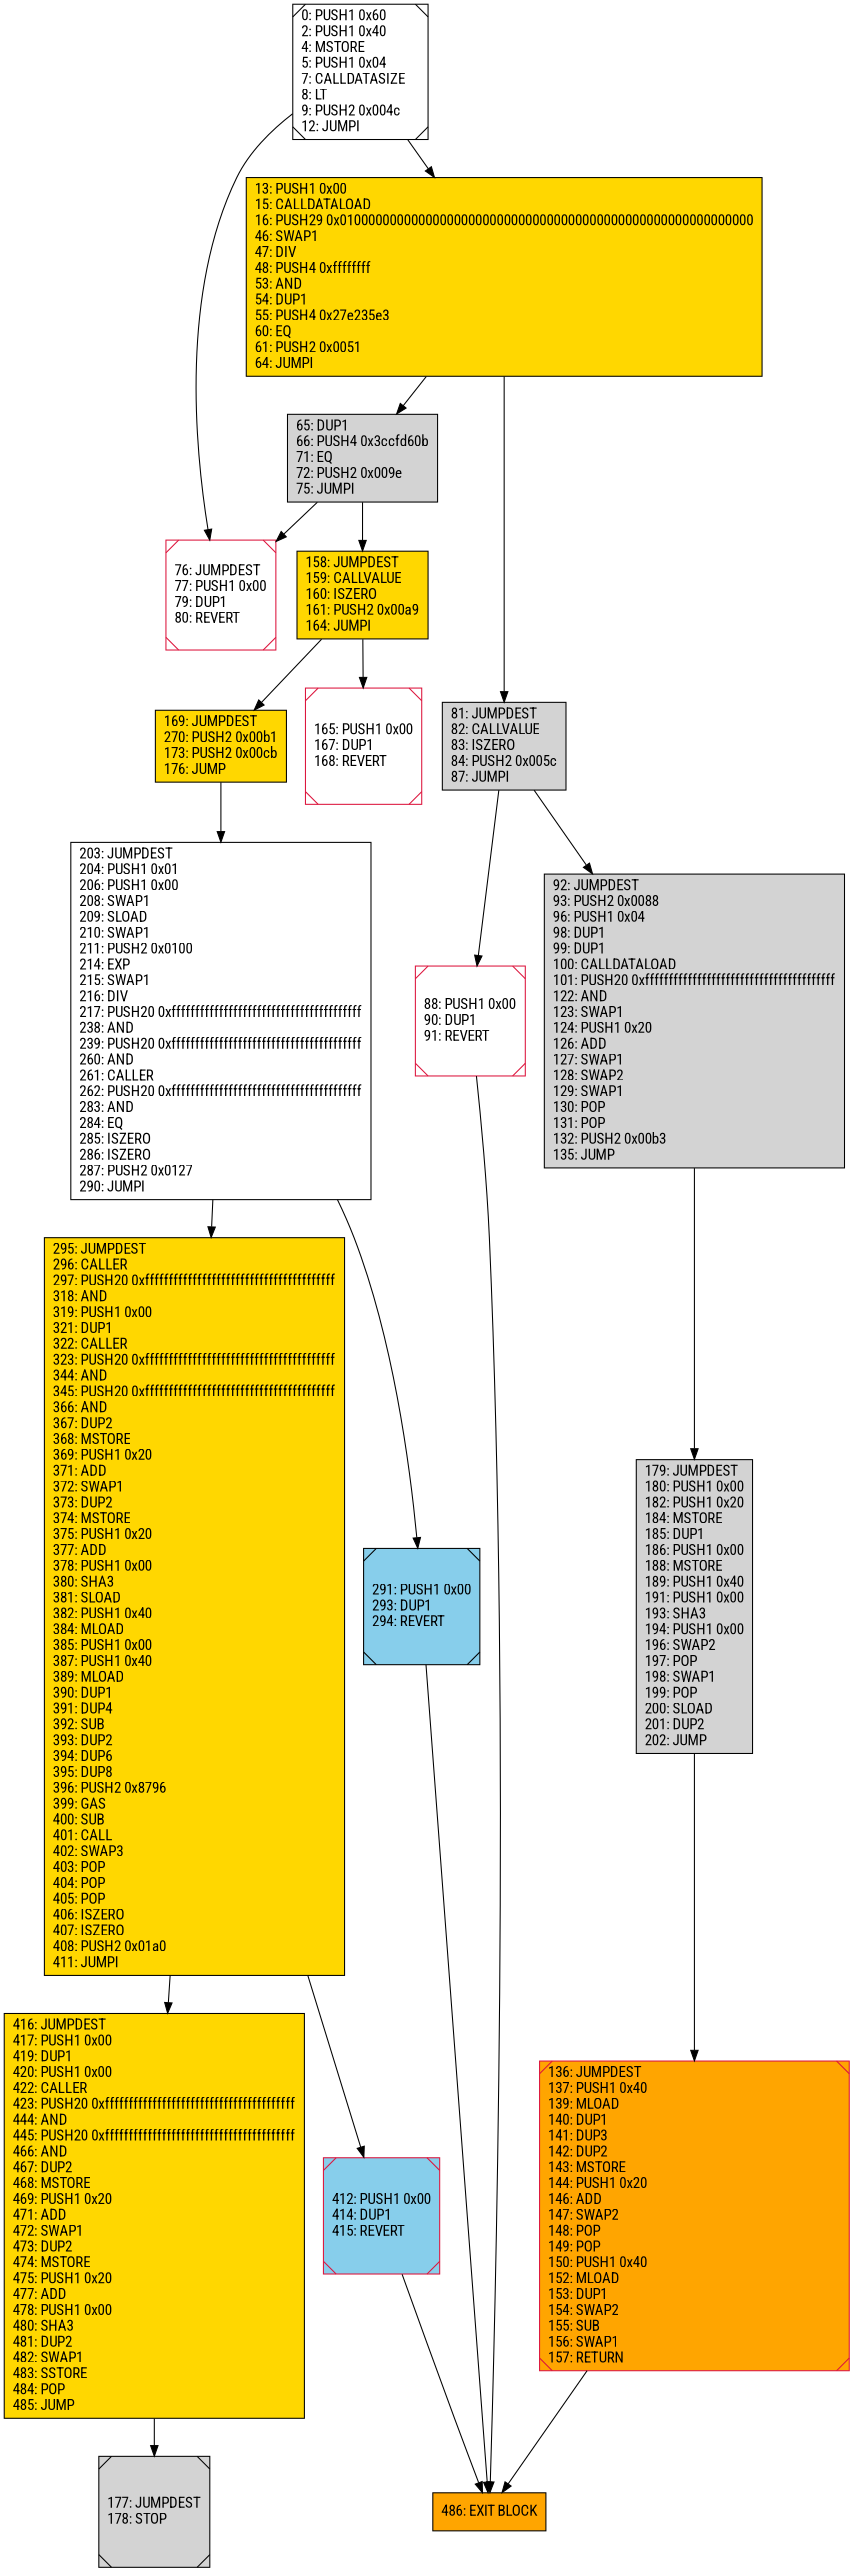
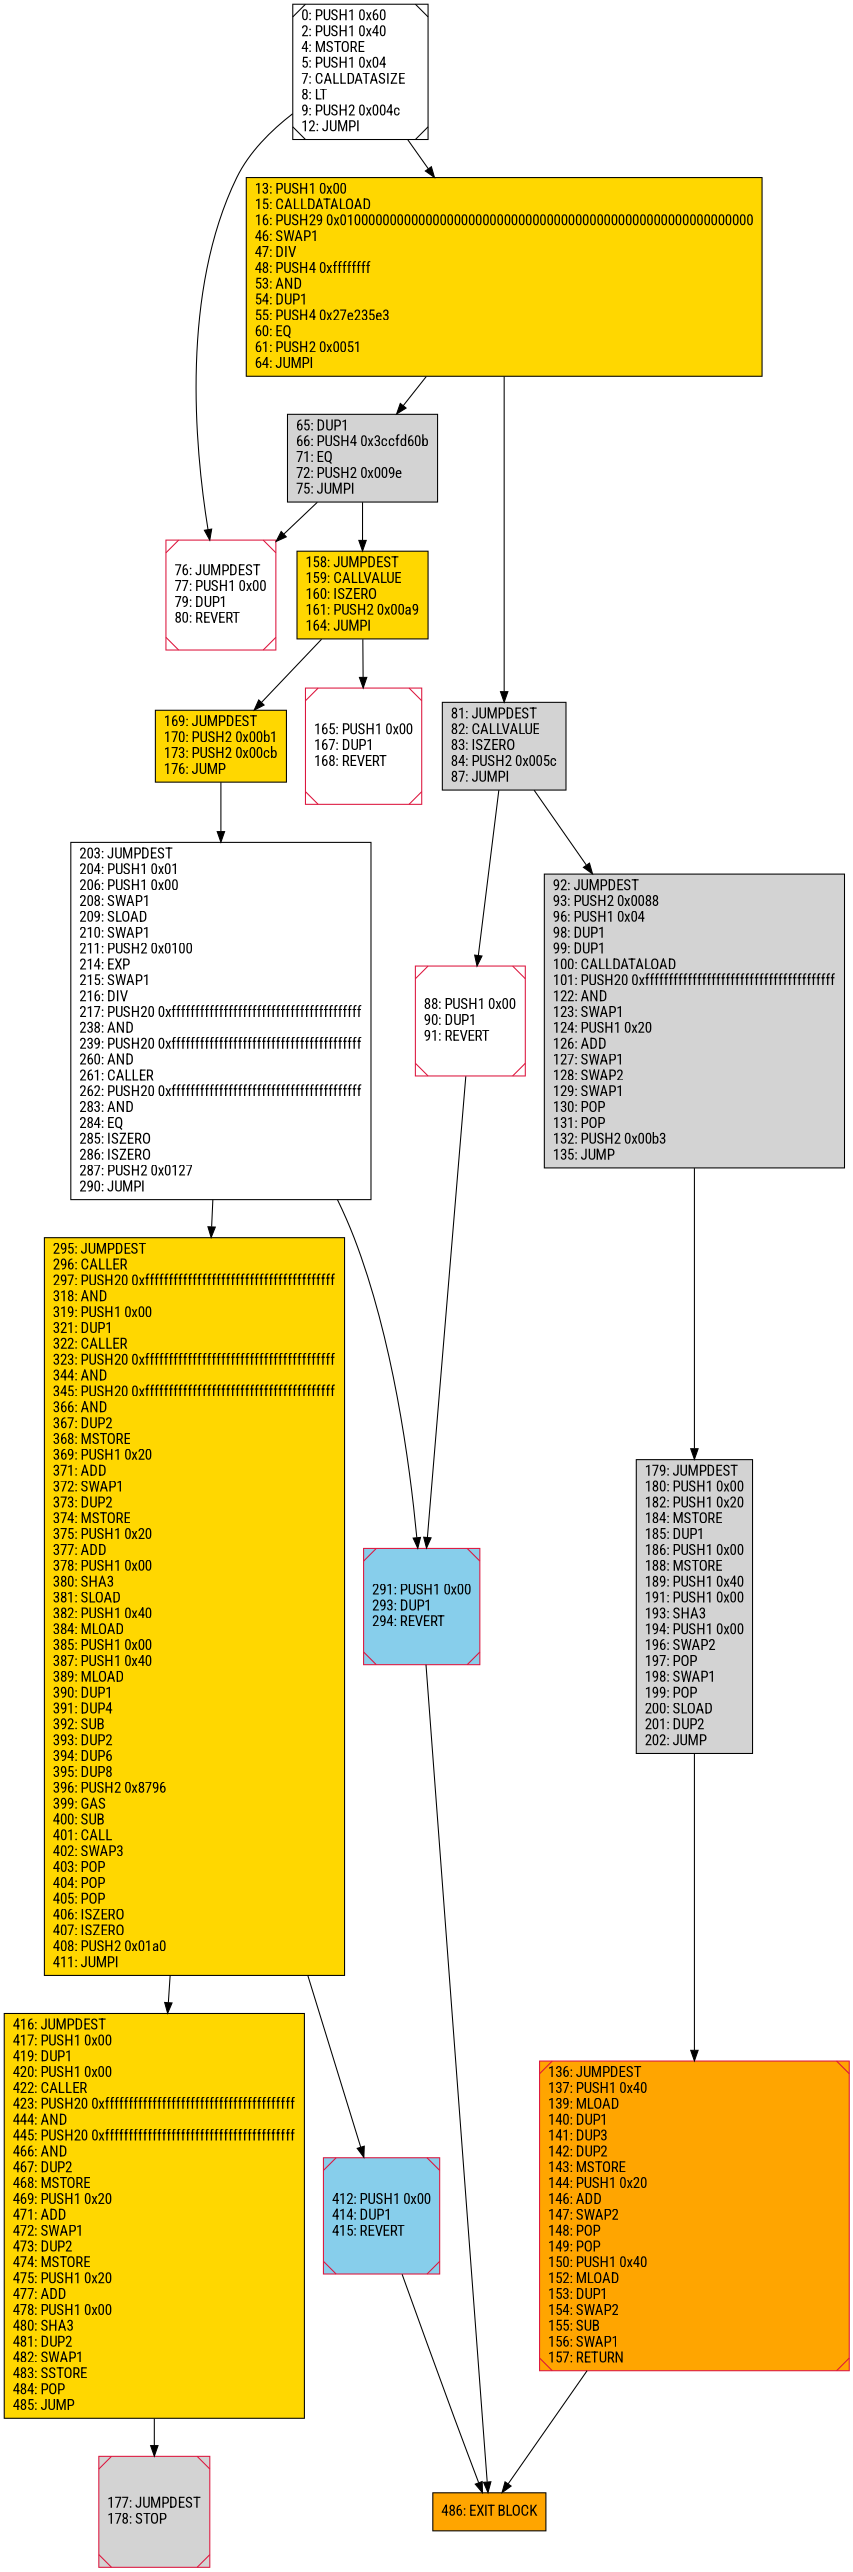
(221, 746) -> (221, 746)
(422, 1607) -> (422, 1607)
(500, 1778) -> (447, 1307)
(154, 2512) -> (154, 2512)
